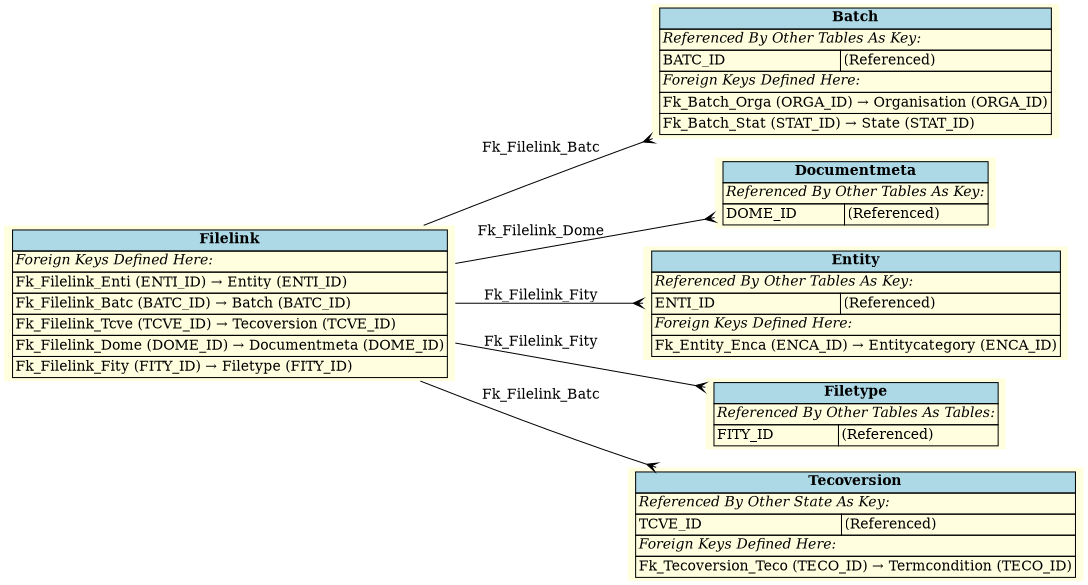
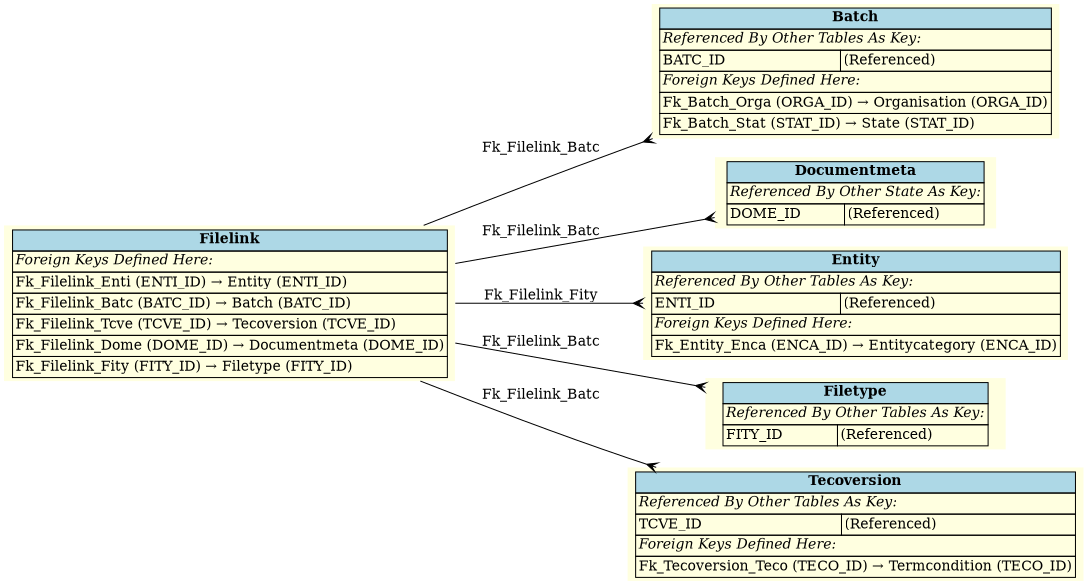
(856, 192) -> (856, 192)
(541, 231) -> (541, 231)
(541, 342) -> (541, 342)
(856, 413) -> (856, 413)
(764, 502) -> (768, 502)
